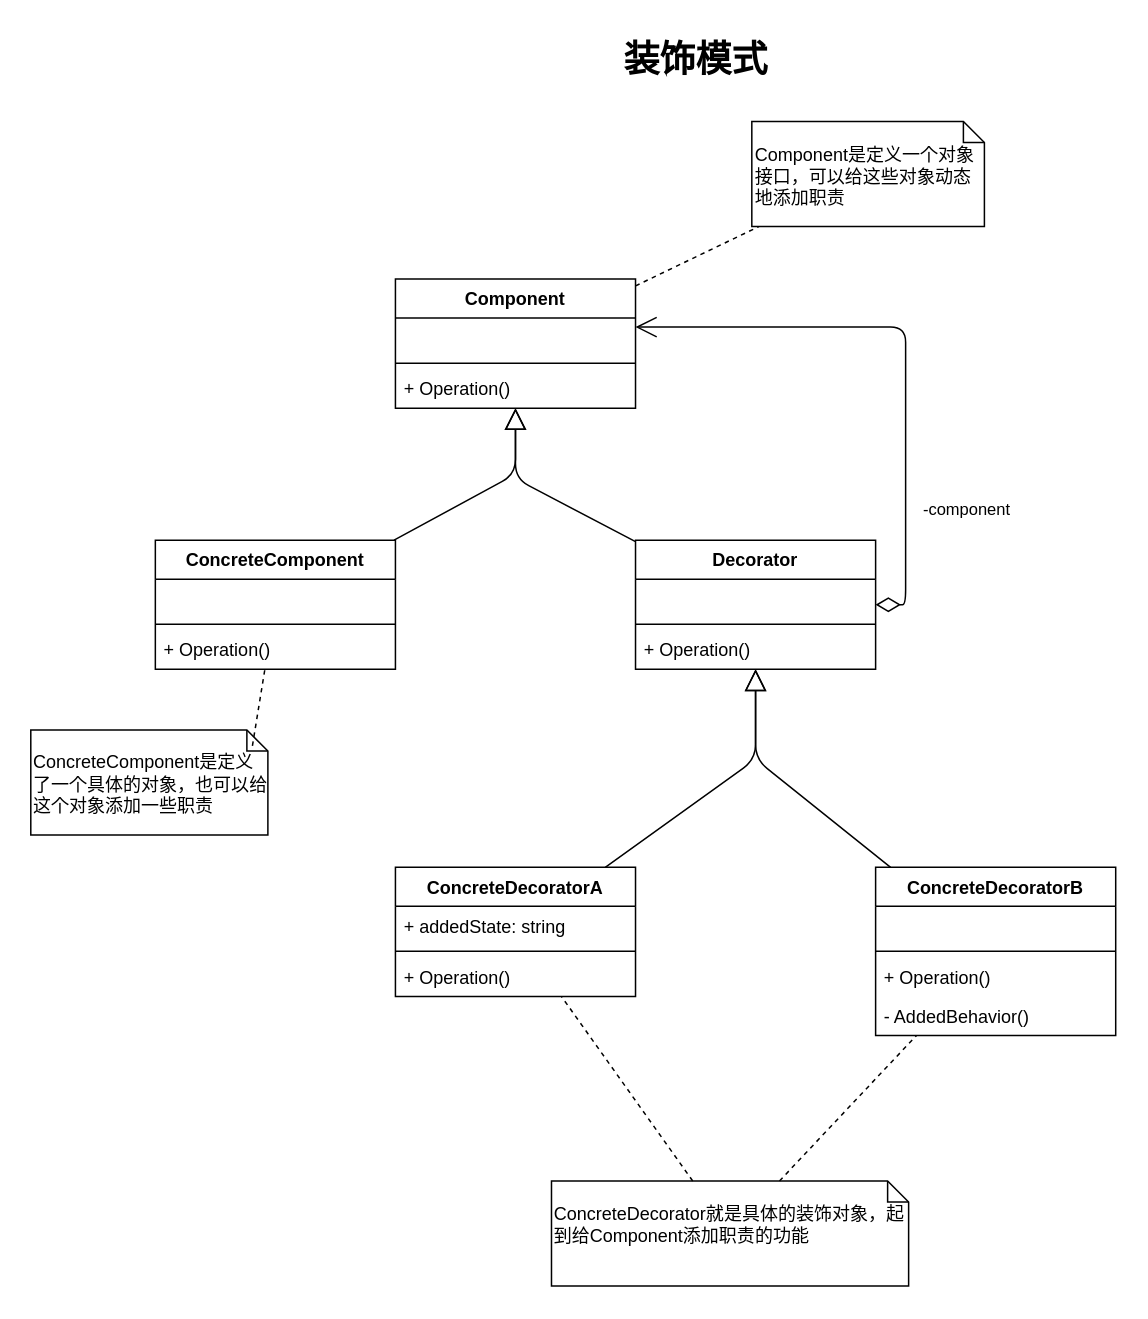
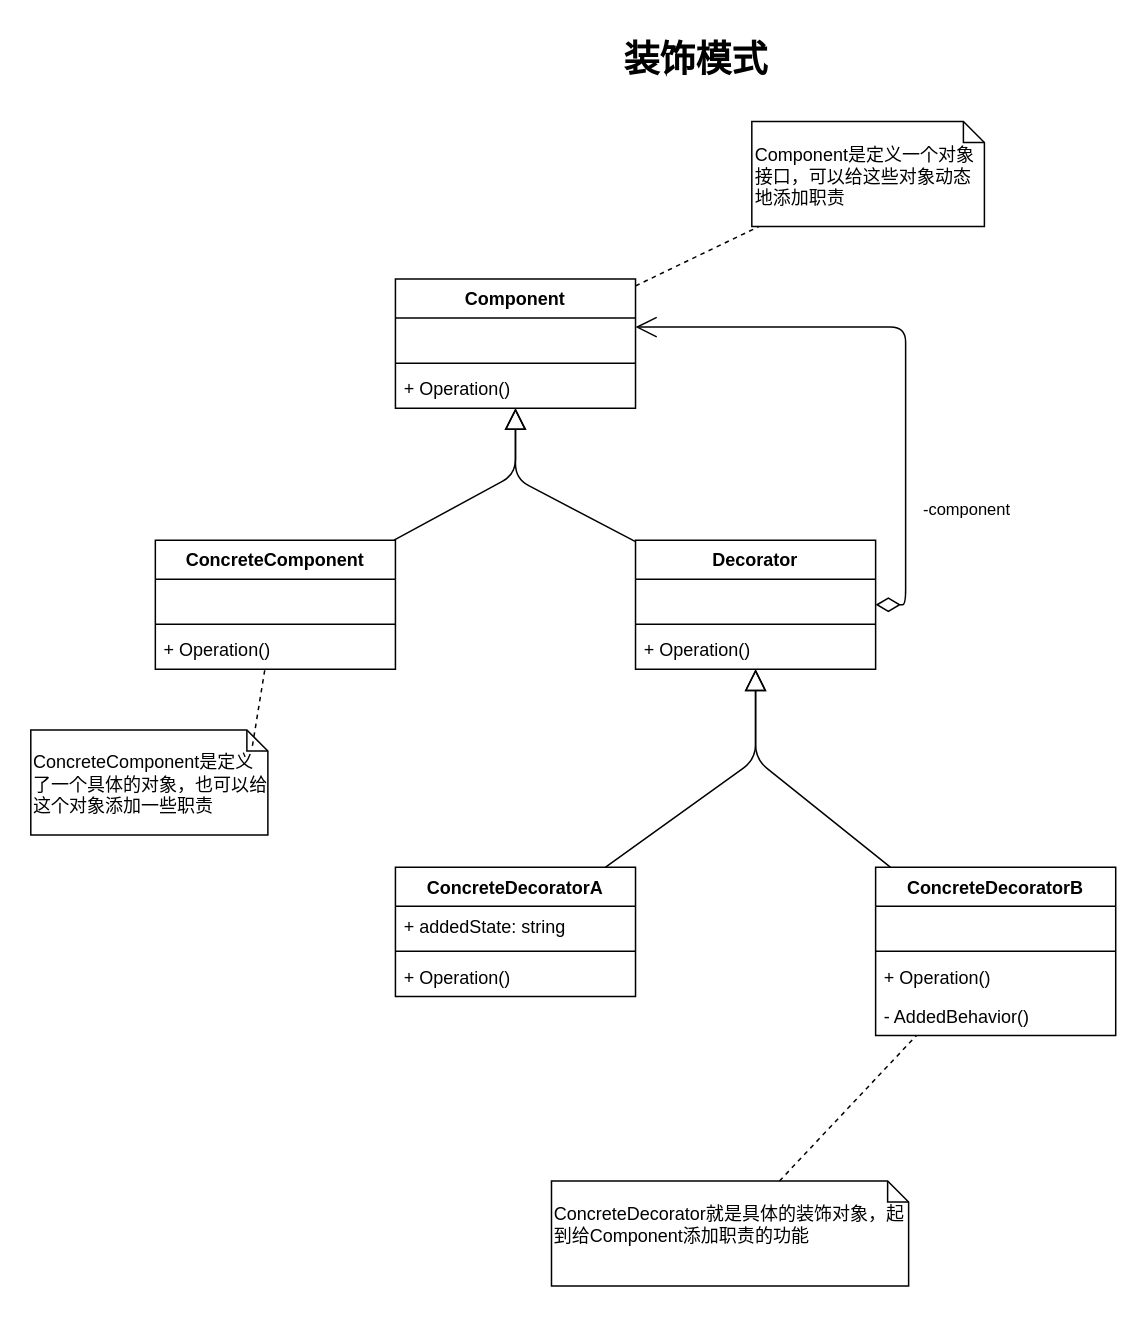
(628, 1090) -> none
